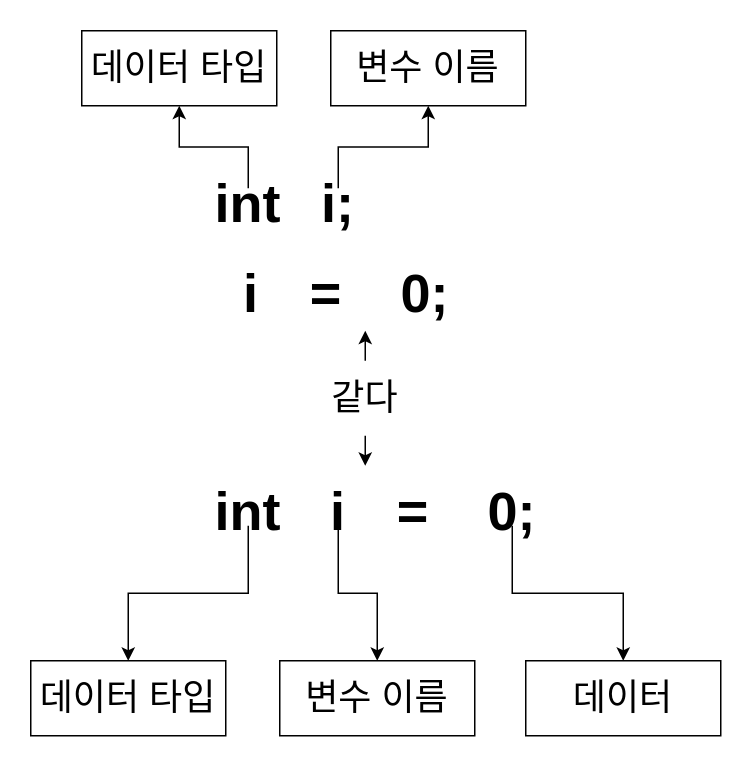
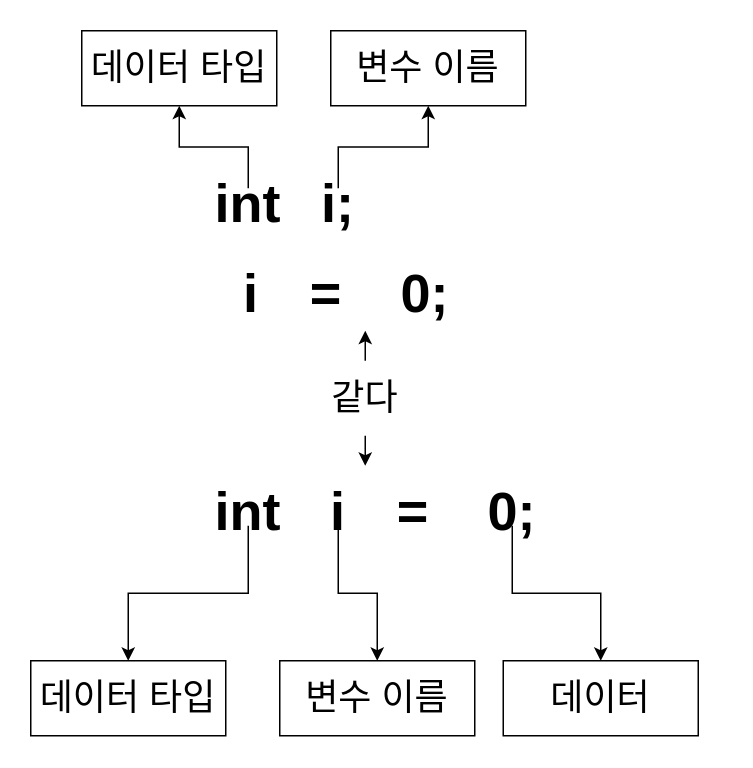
(623, 698) -> (601, 698)
